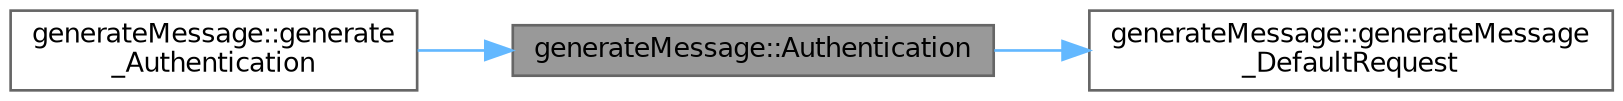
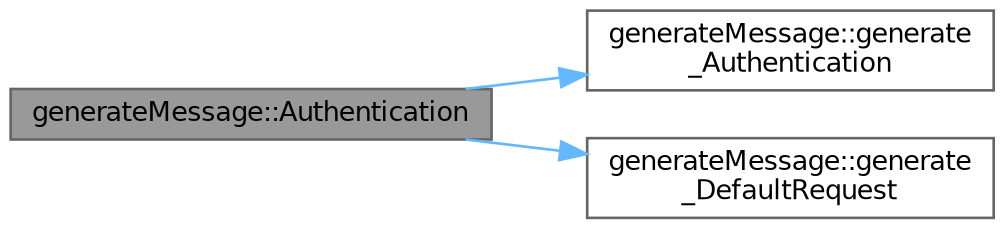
(451, 50) -> (513, 83)
(1351, 50) -> (790, 178)
